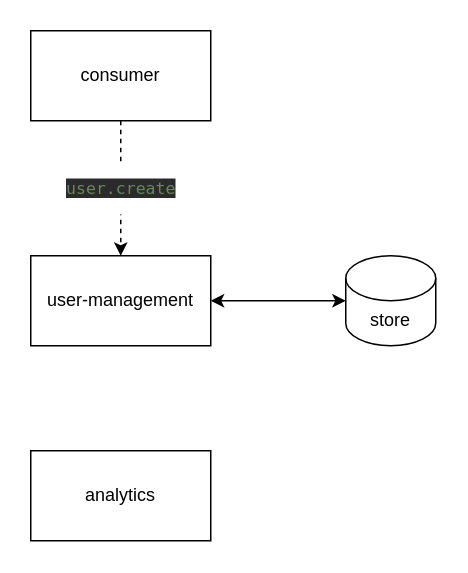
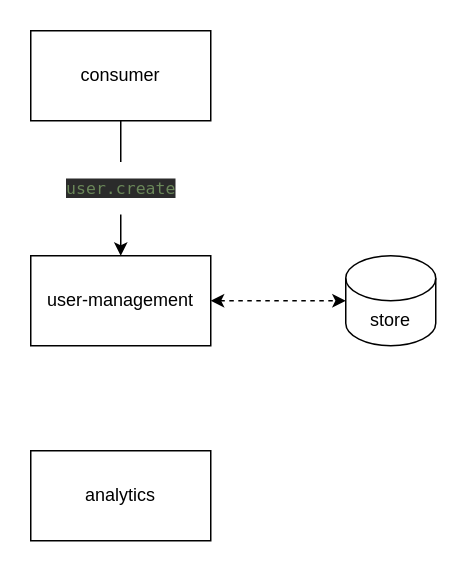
(121, 143) -> (121, 143)
(280, 301) -> (280, 301)
